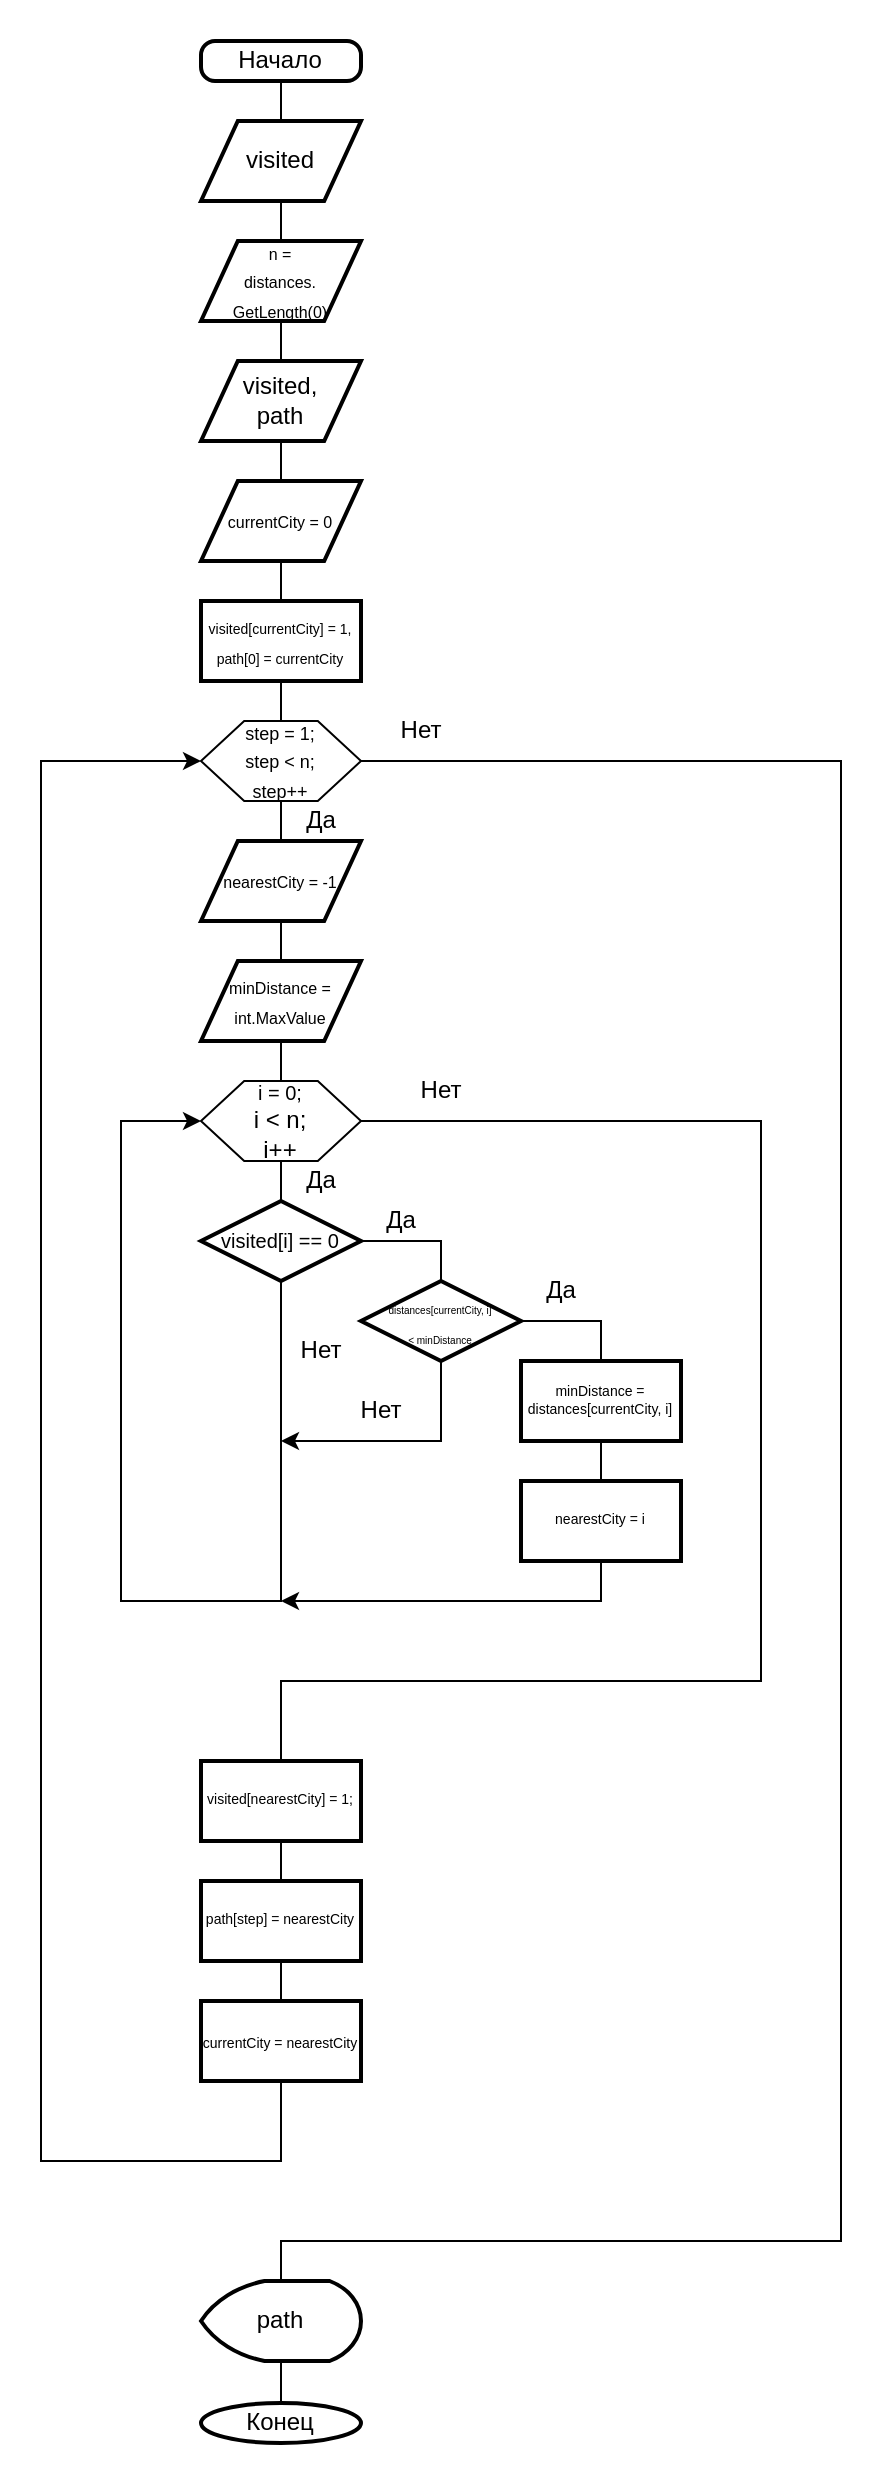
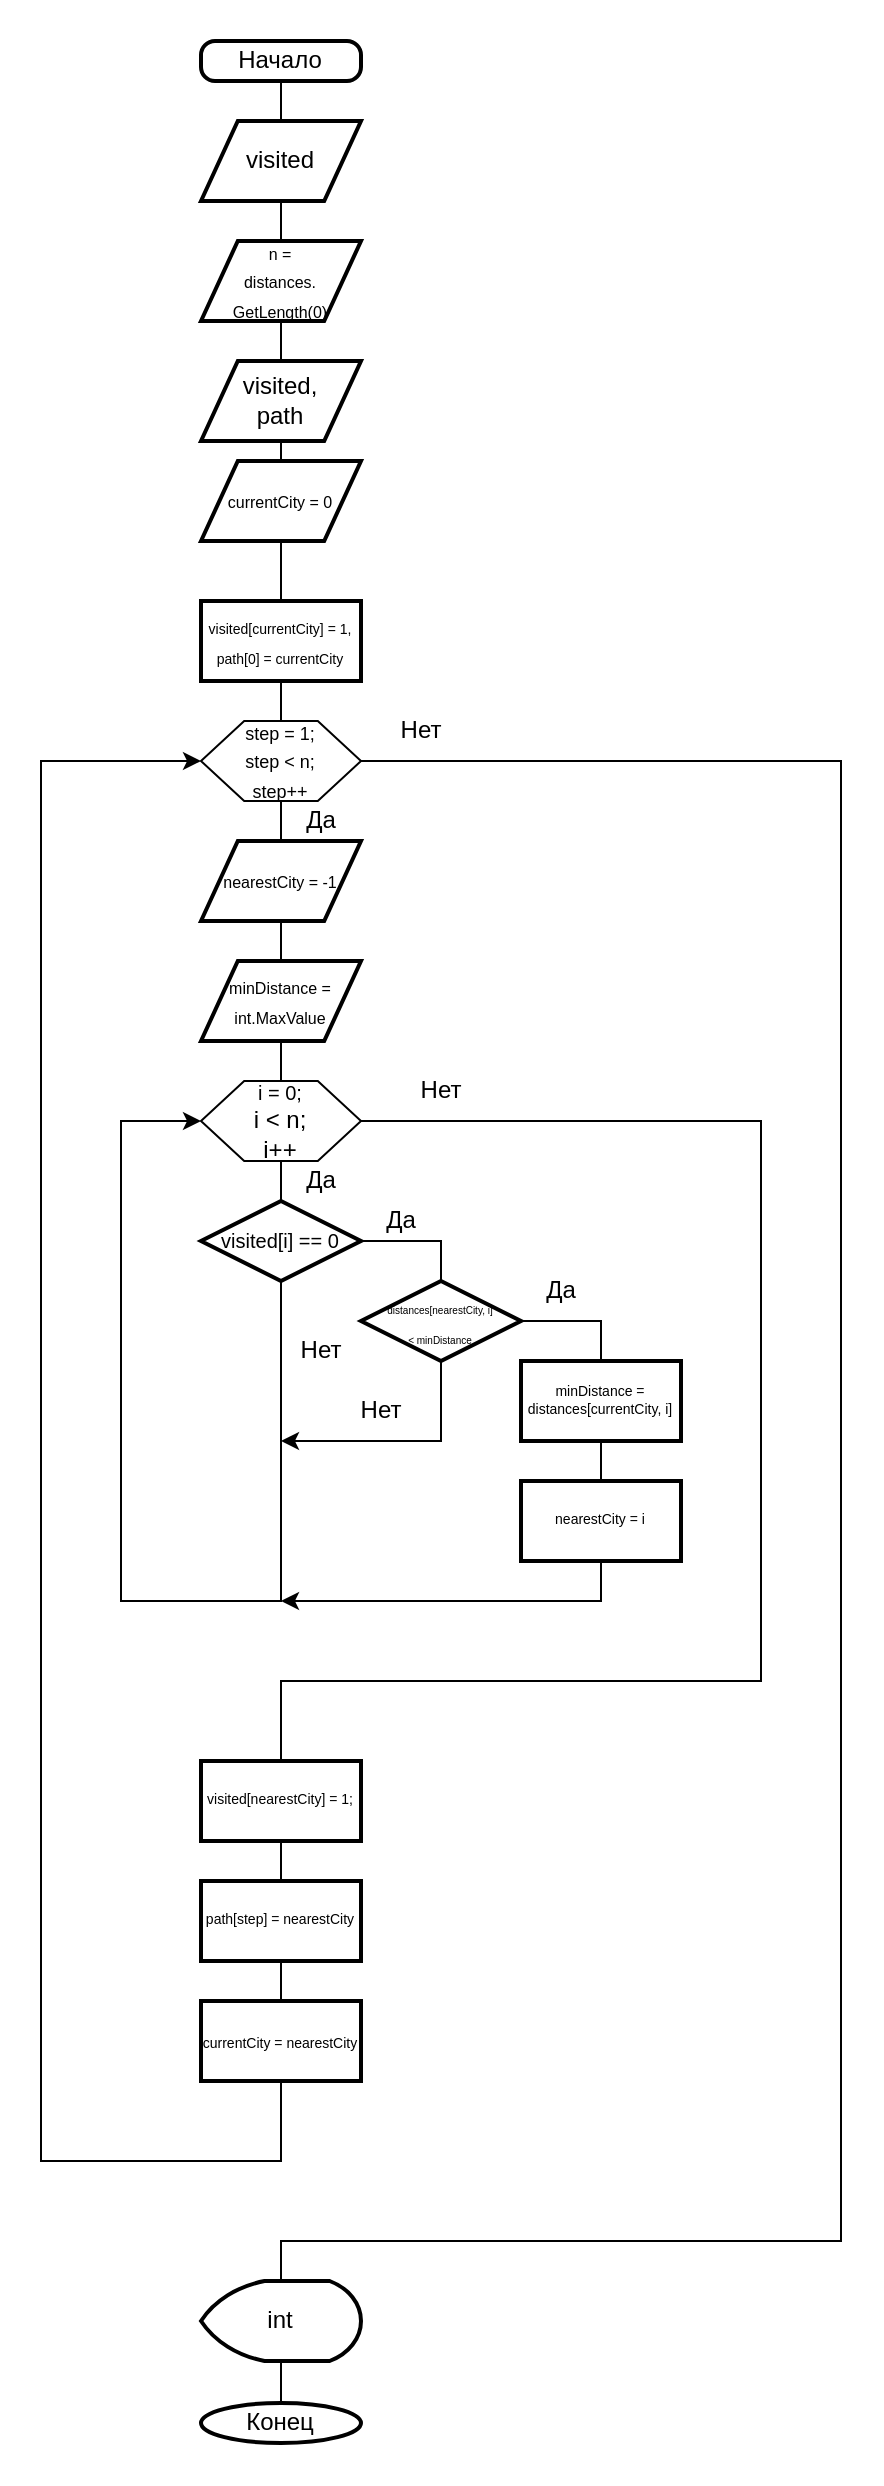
(281, 521) -> (281, 501)
(441, 1321) -> (441, 1321)
(281, 2321) -> (281, 2321)
